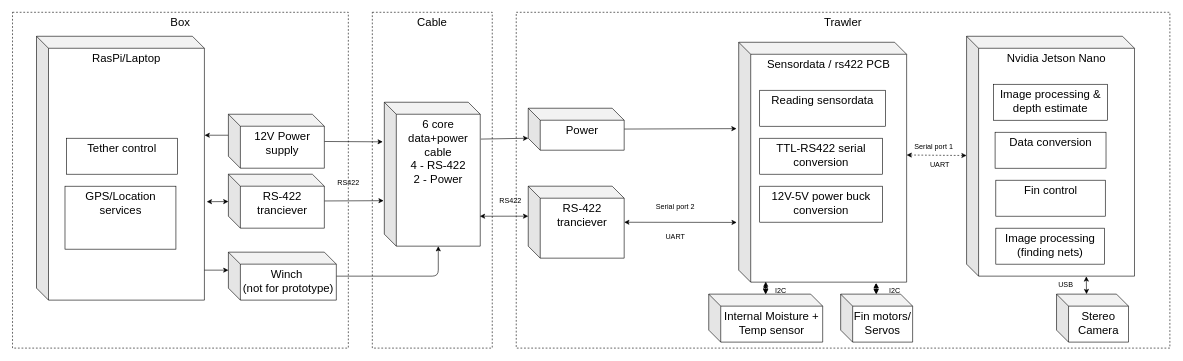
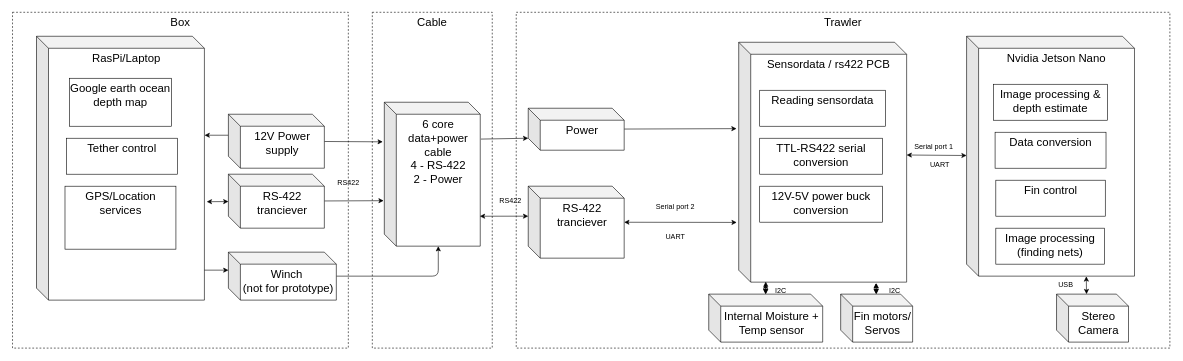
none -> (120, 102)
(937, 155) -> (937, 155)
